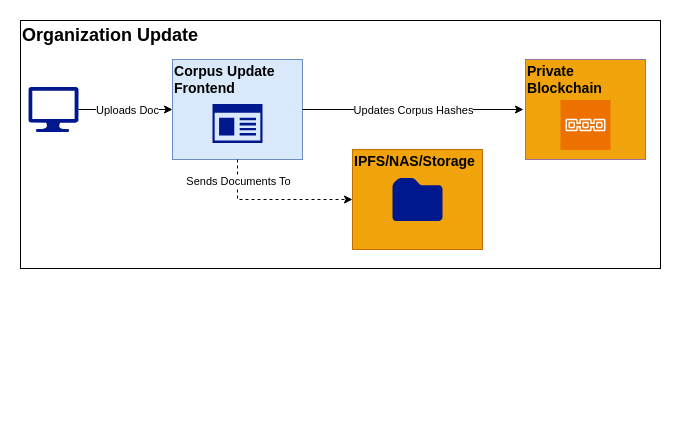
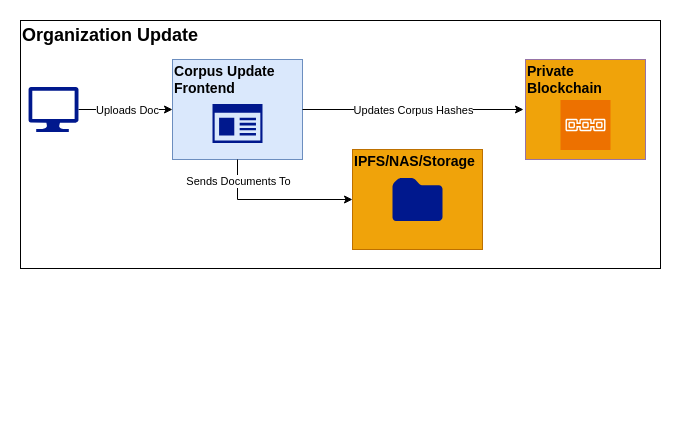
(285, 200) -> (285, 200)
